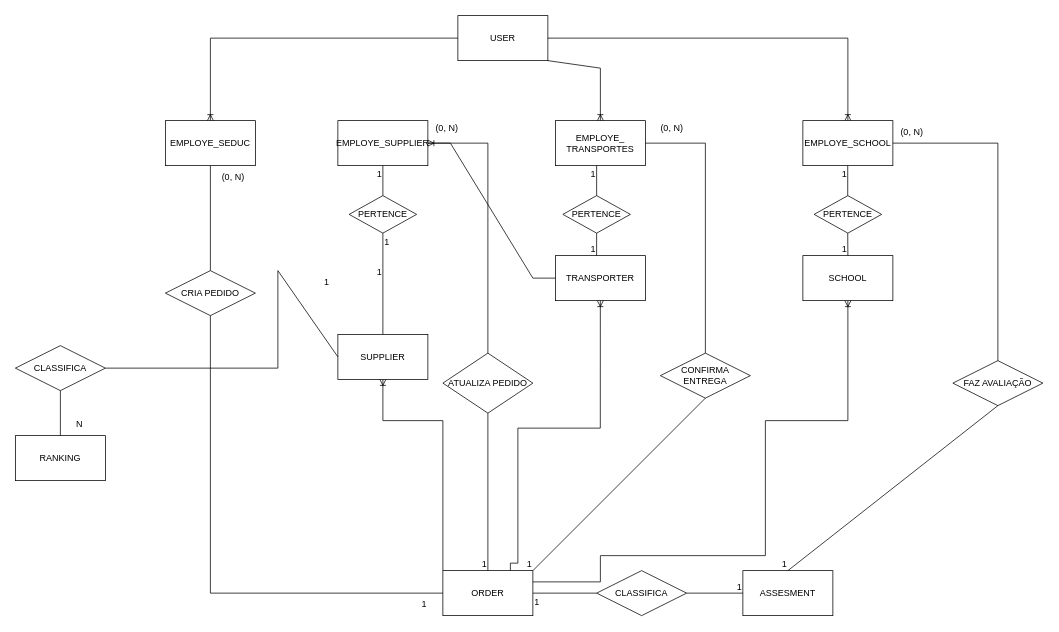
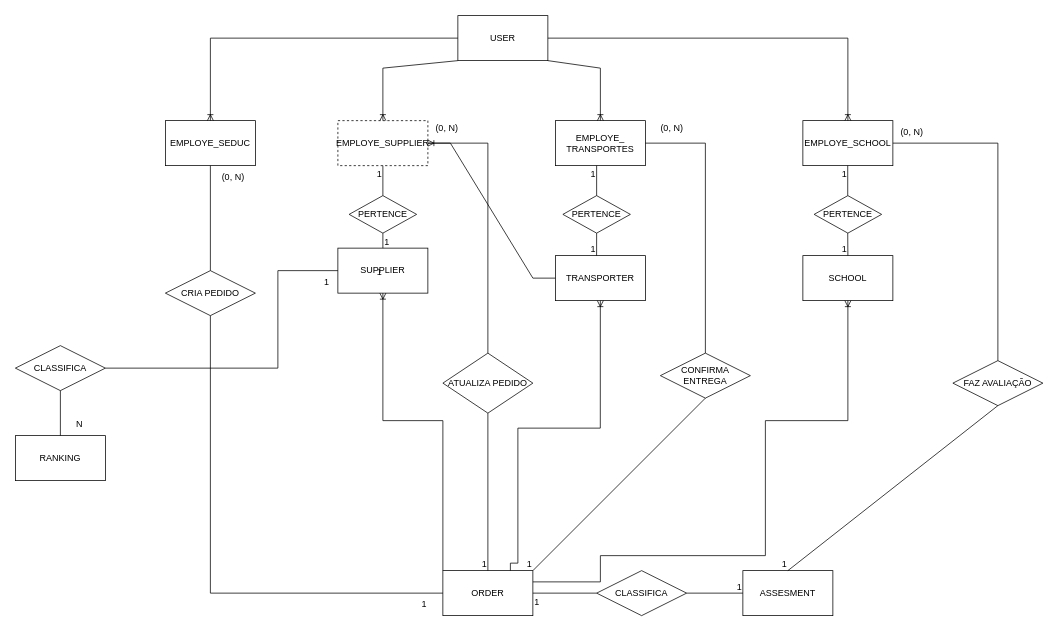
none -> (395, 67)
(383, 143) -> (383, 143)
(383, 357) -> (383, 270)
